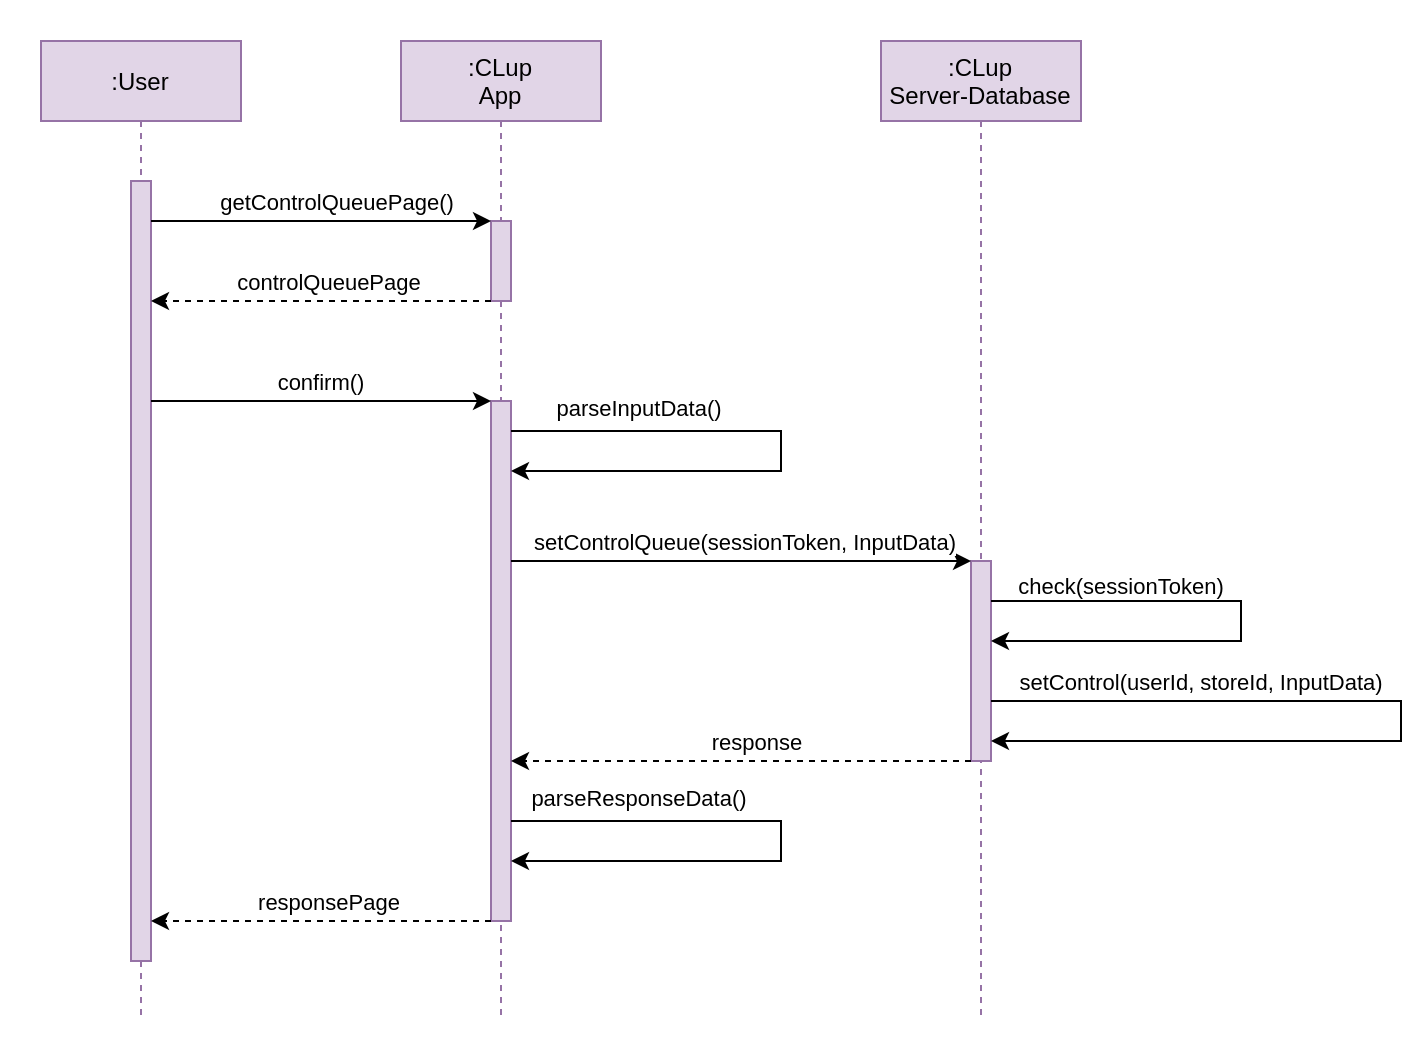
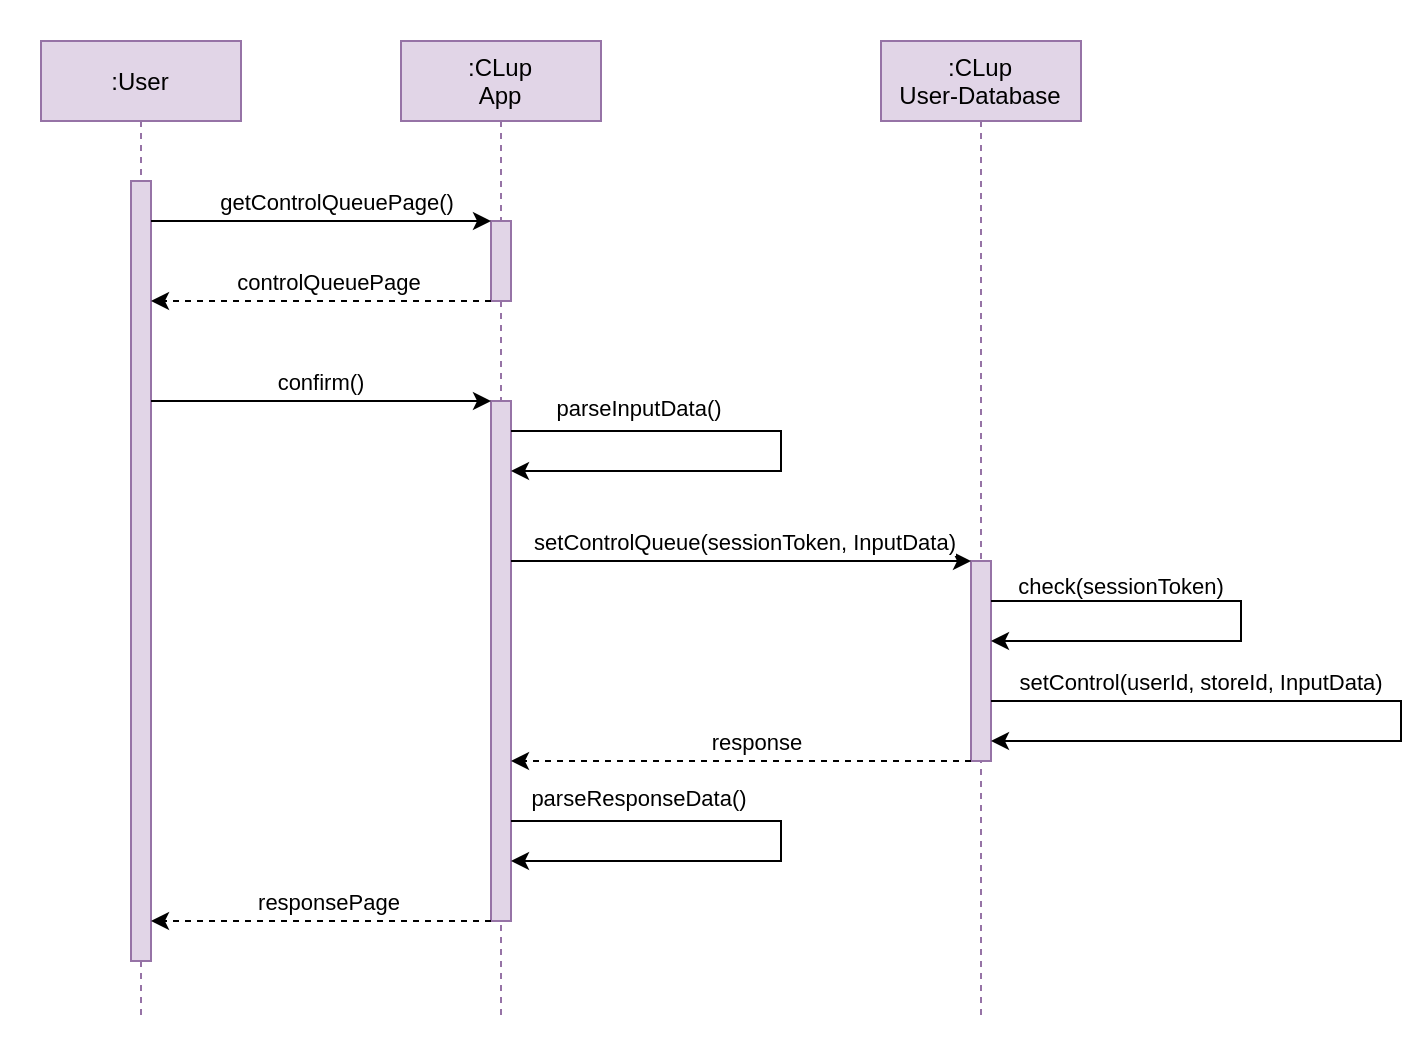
(980, 68) -> (980, 68)
